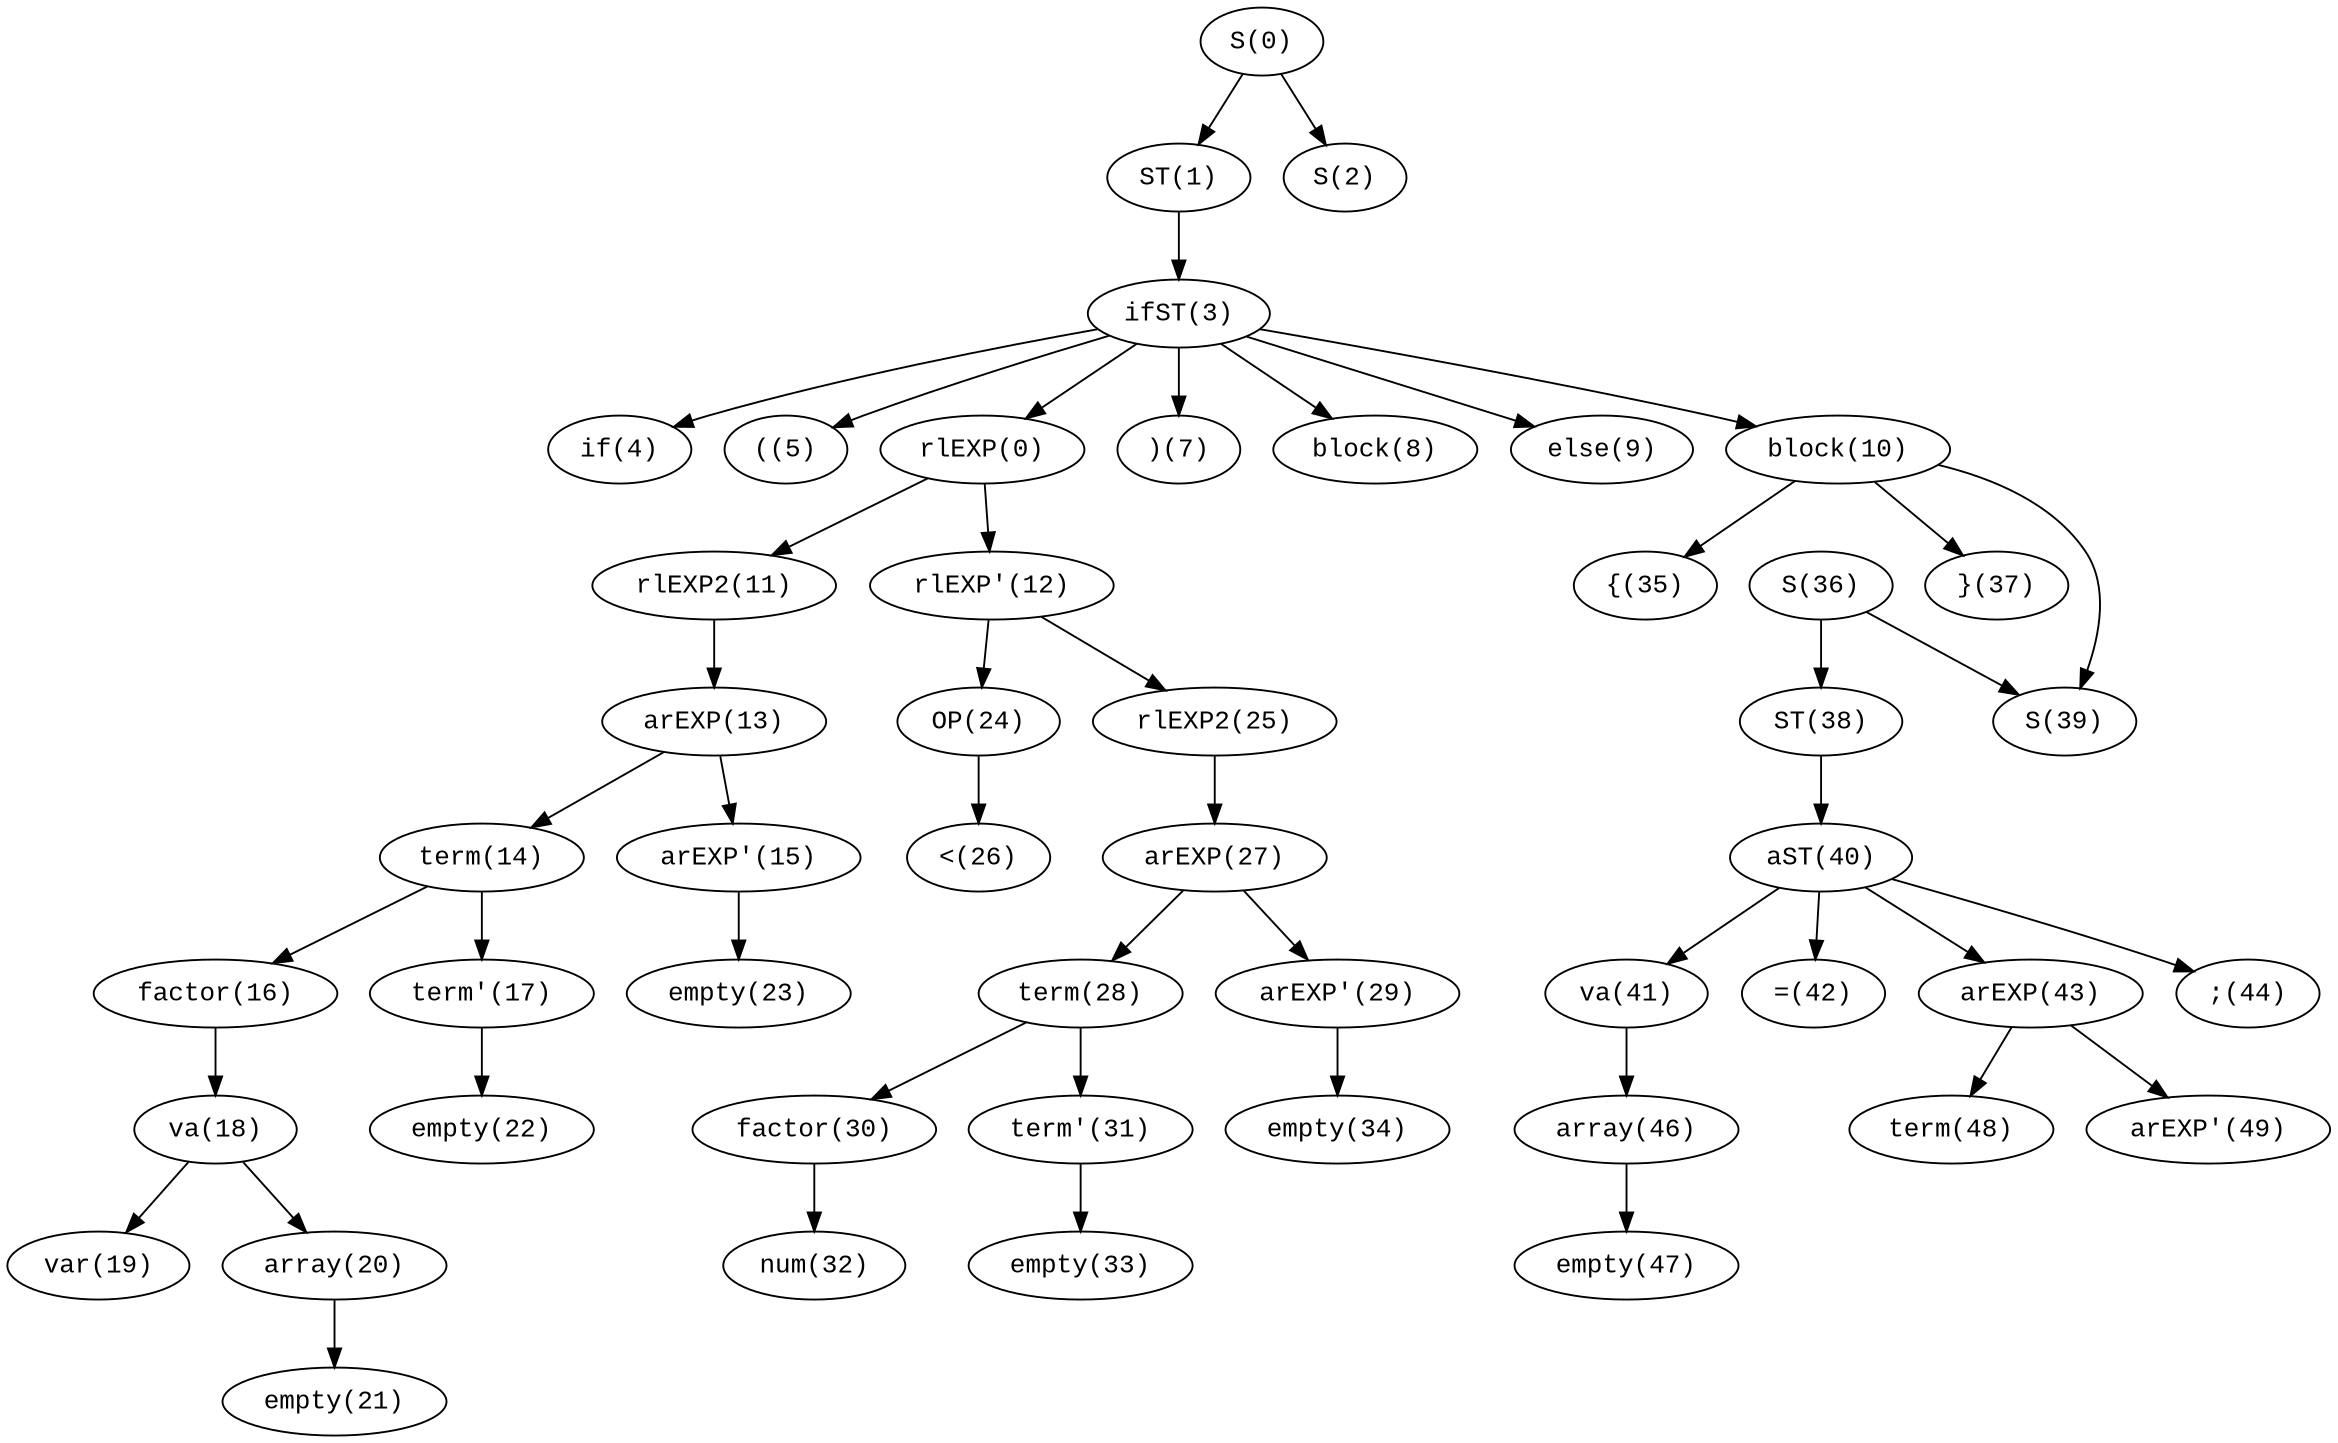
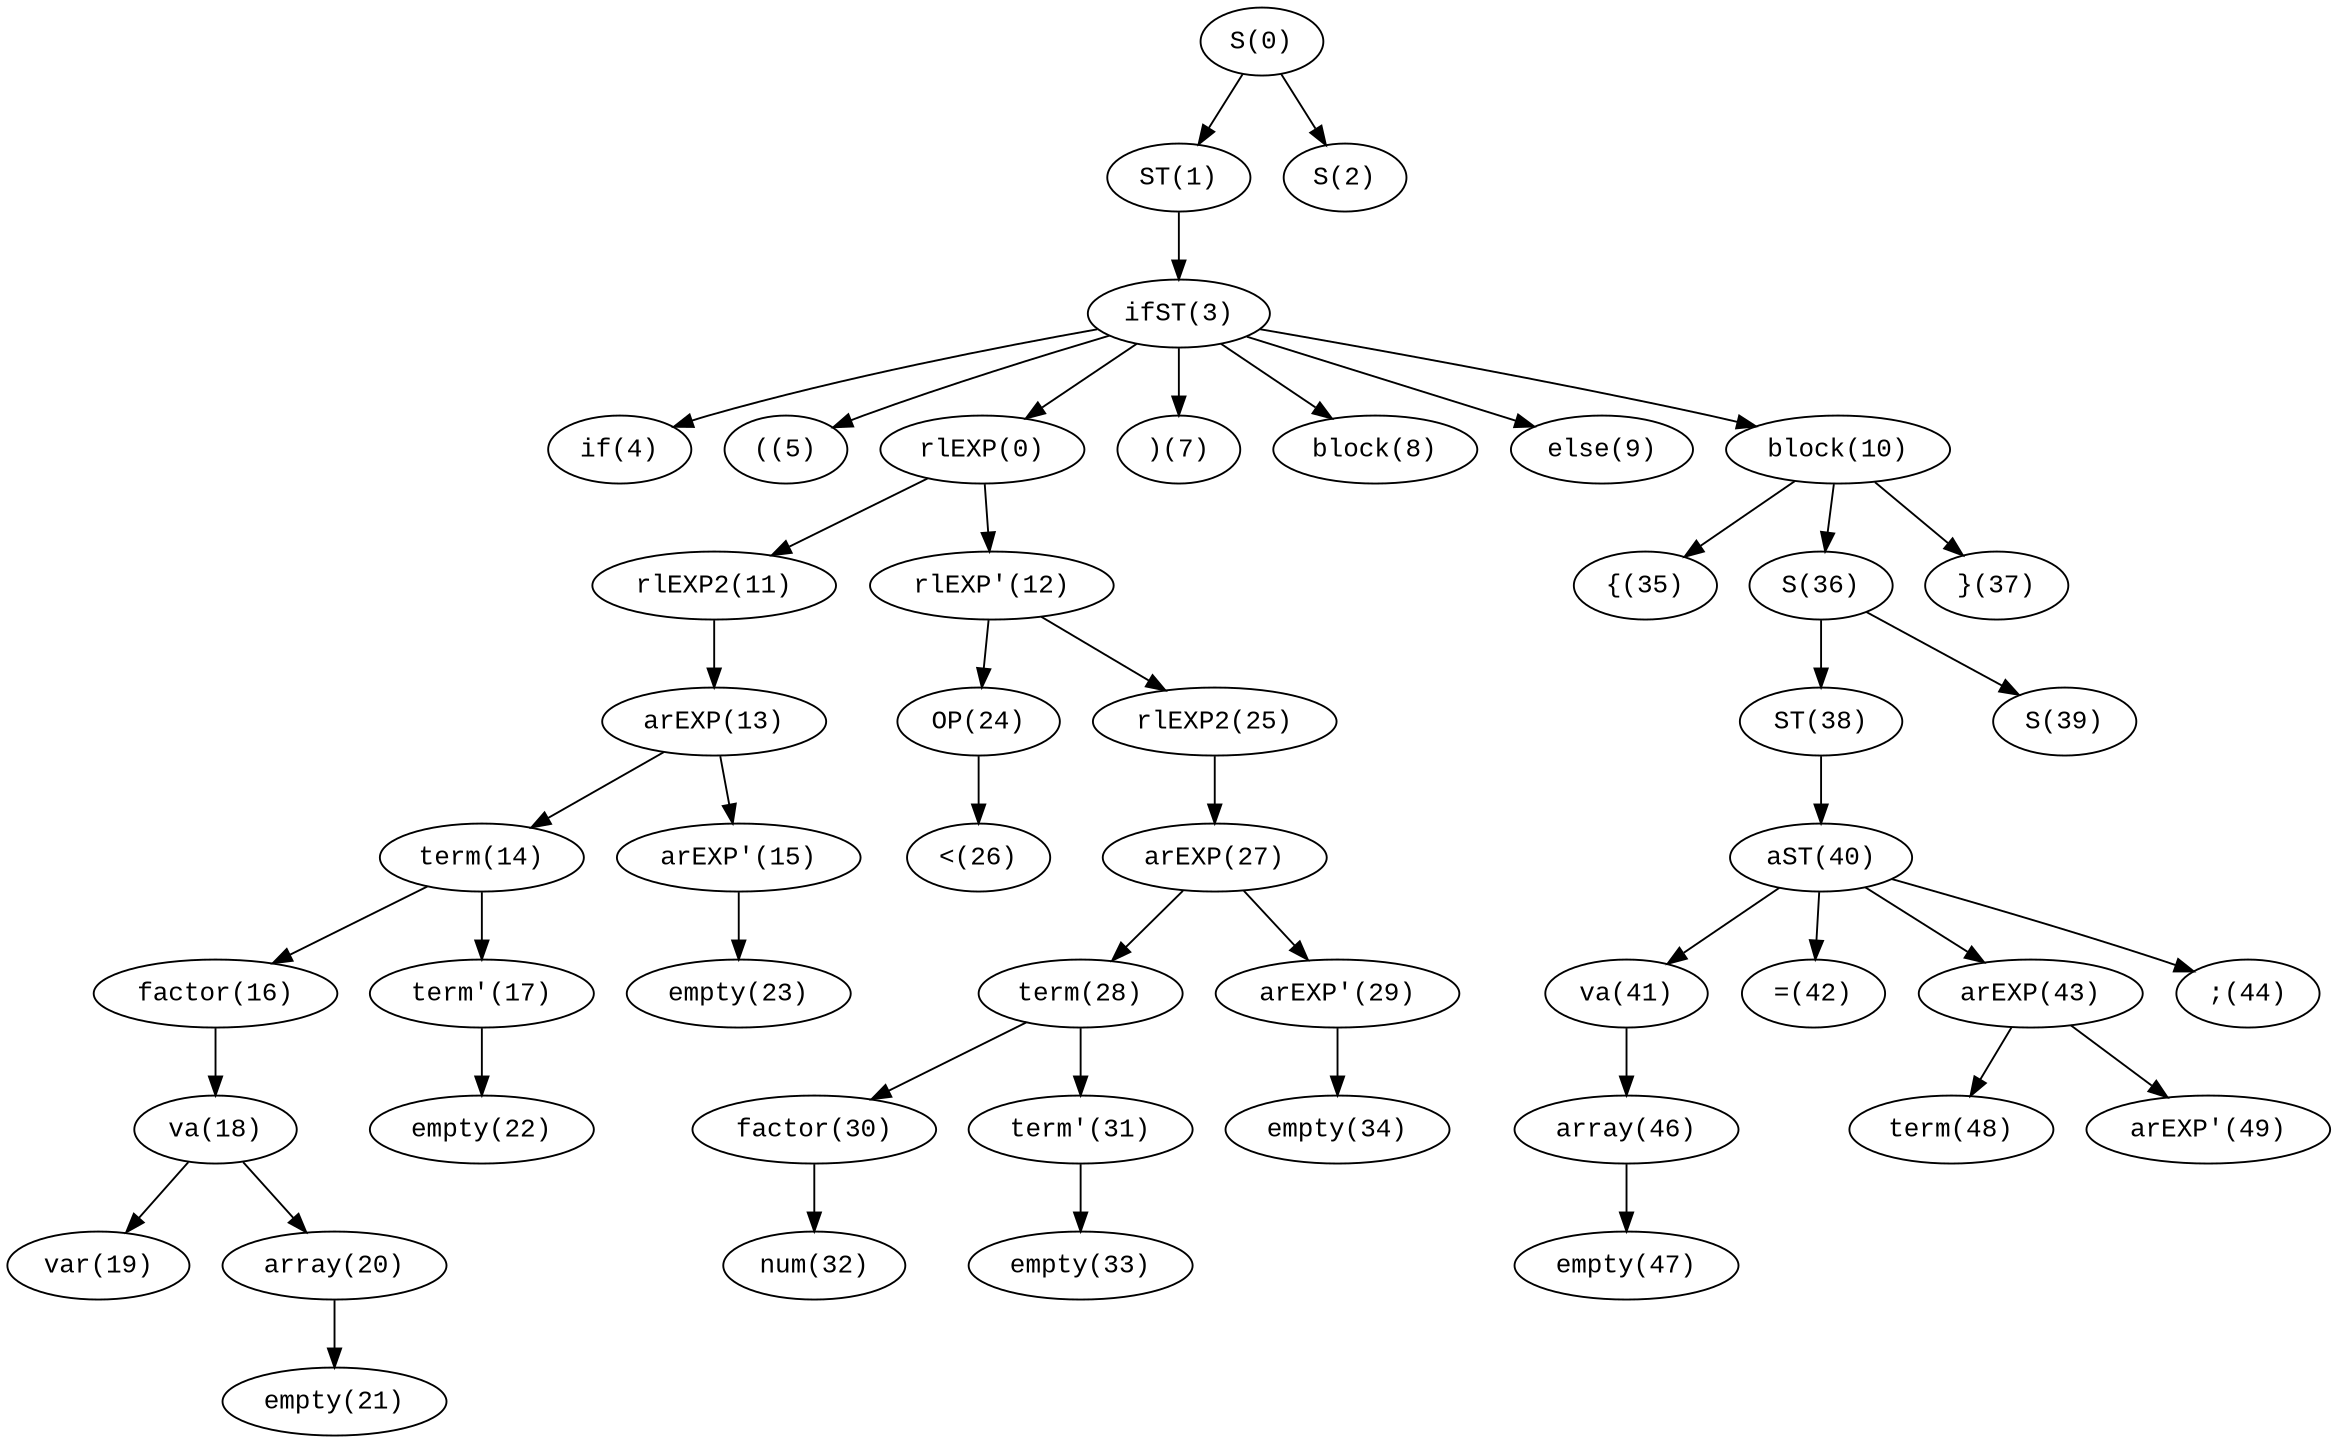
(2069, 532) -> (1831, 508)
